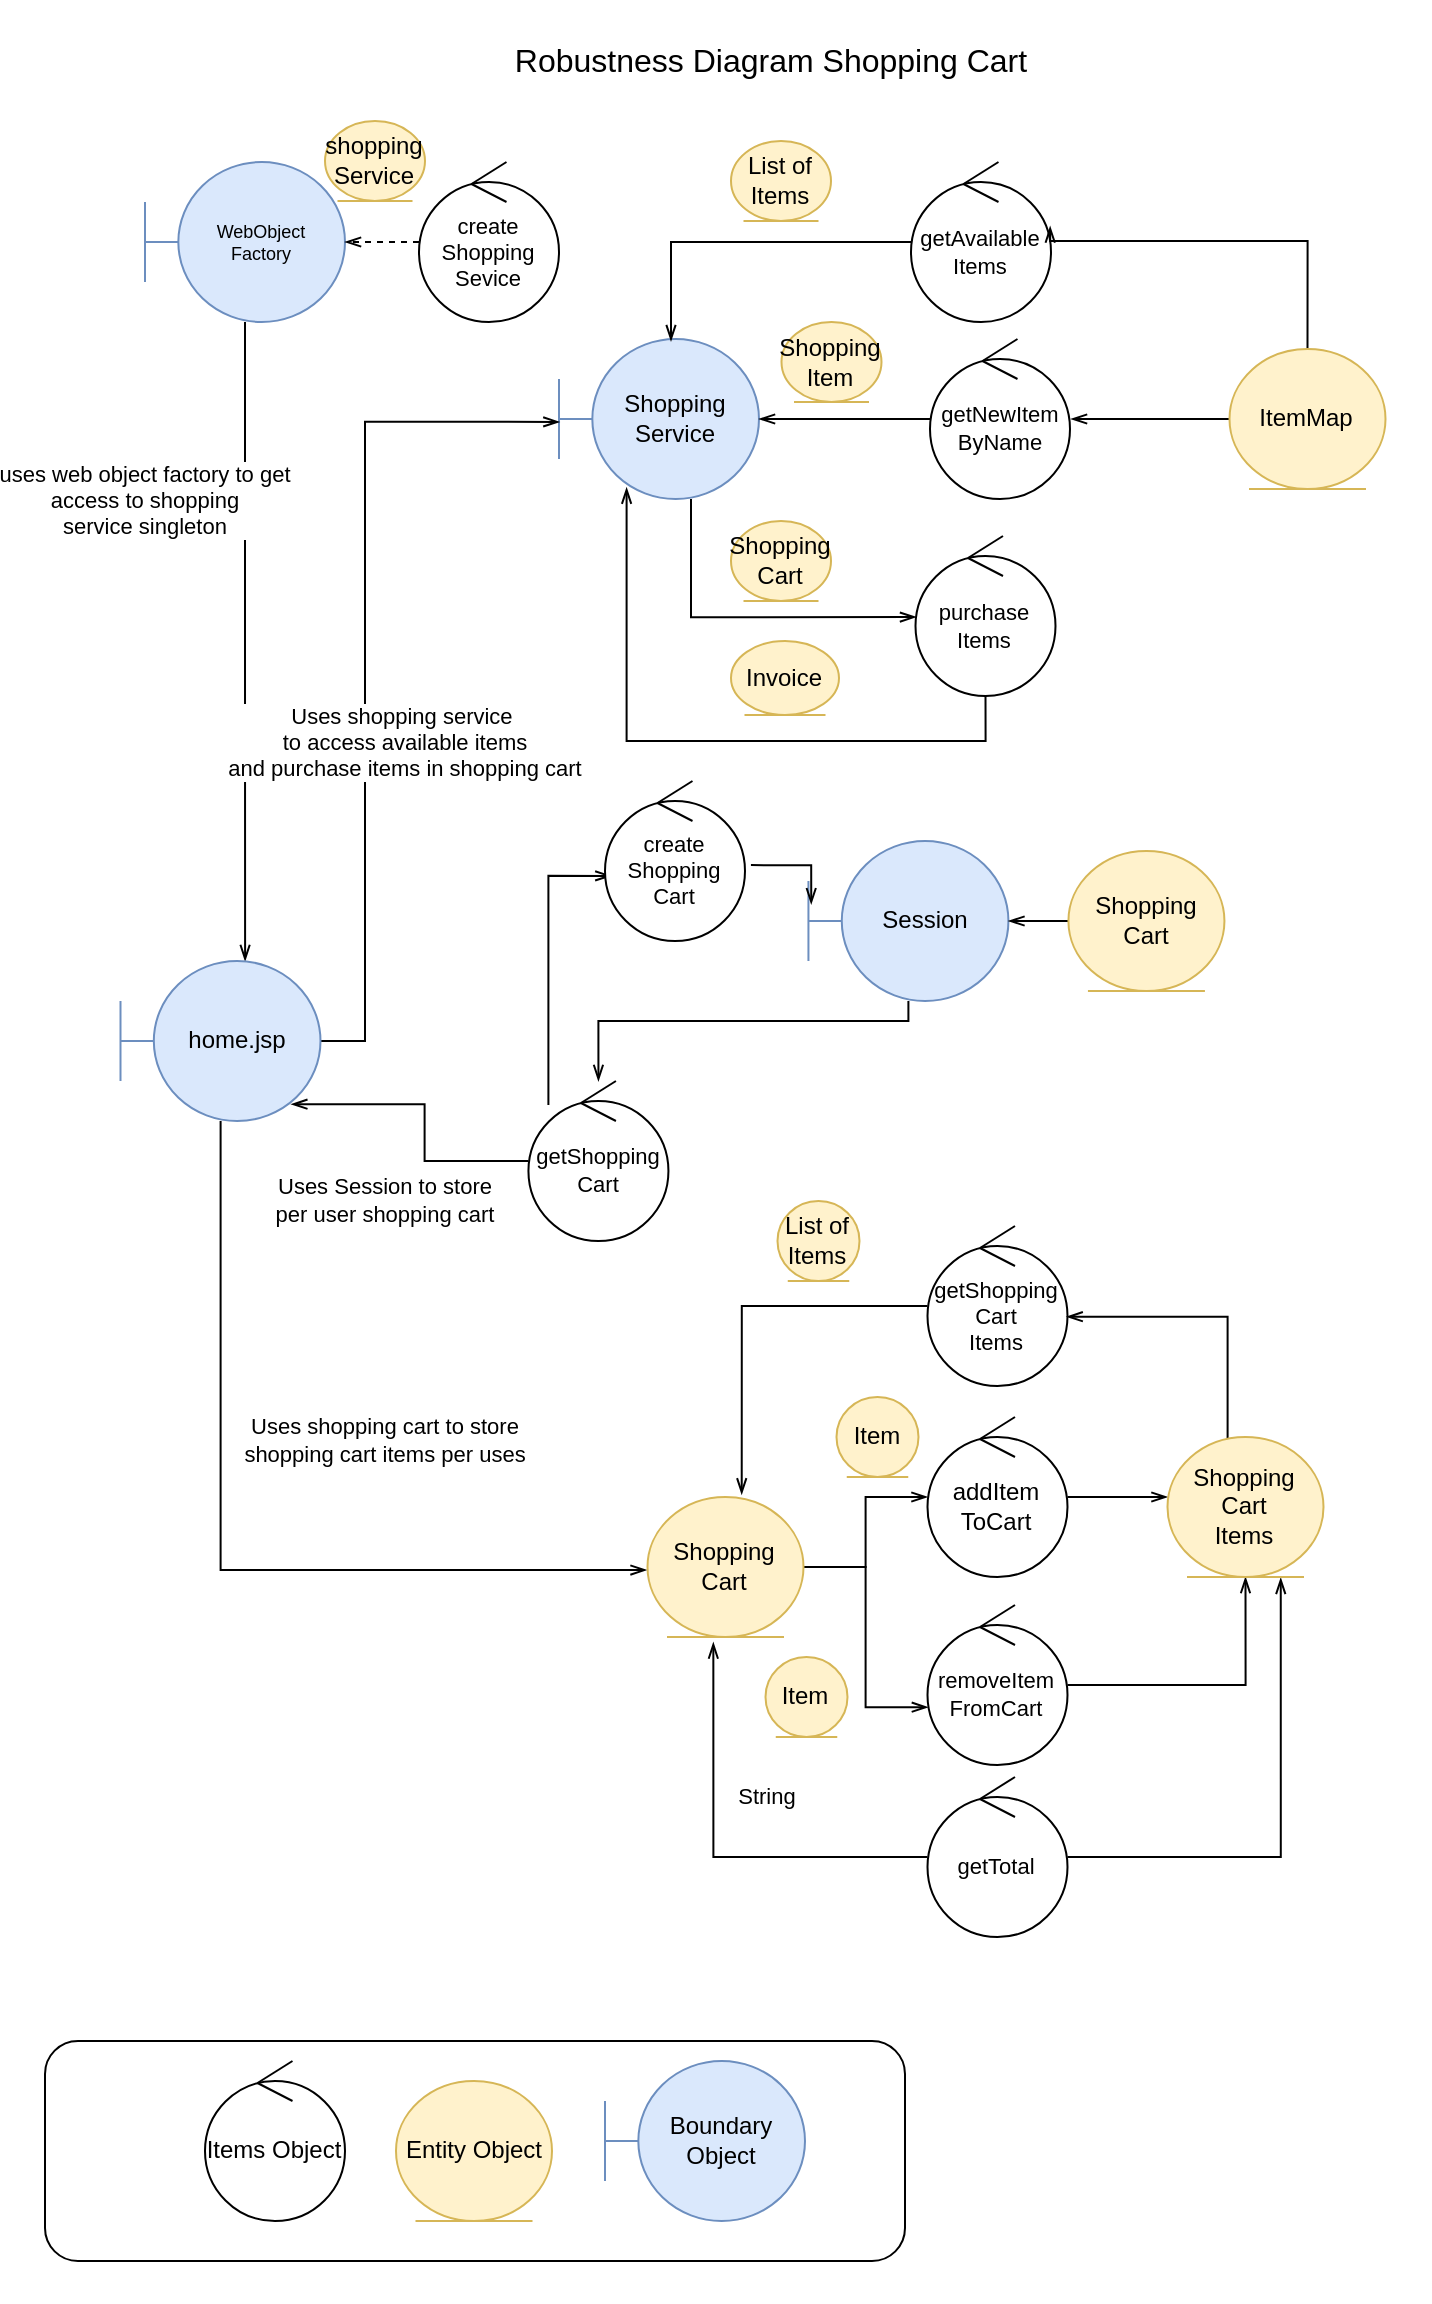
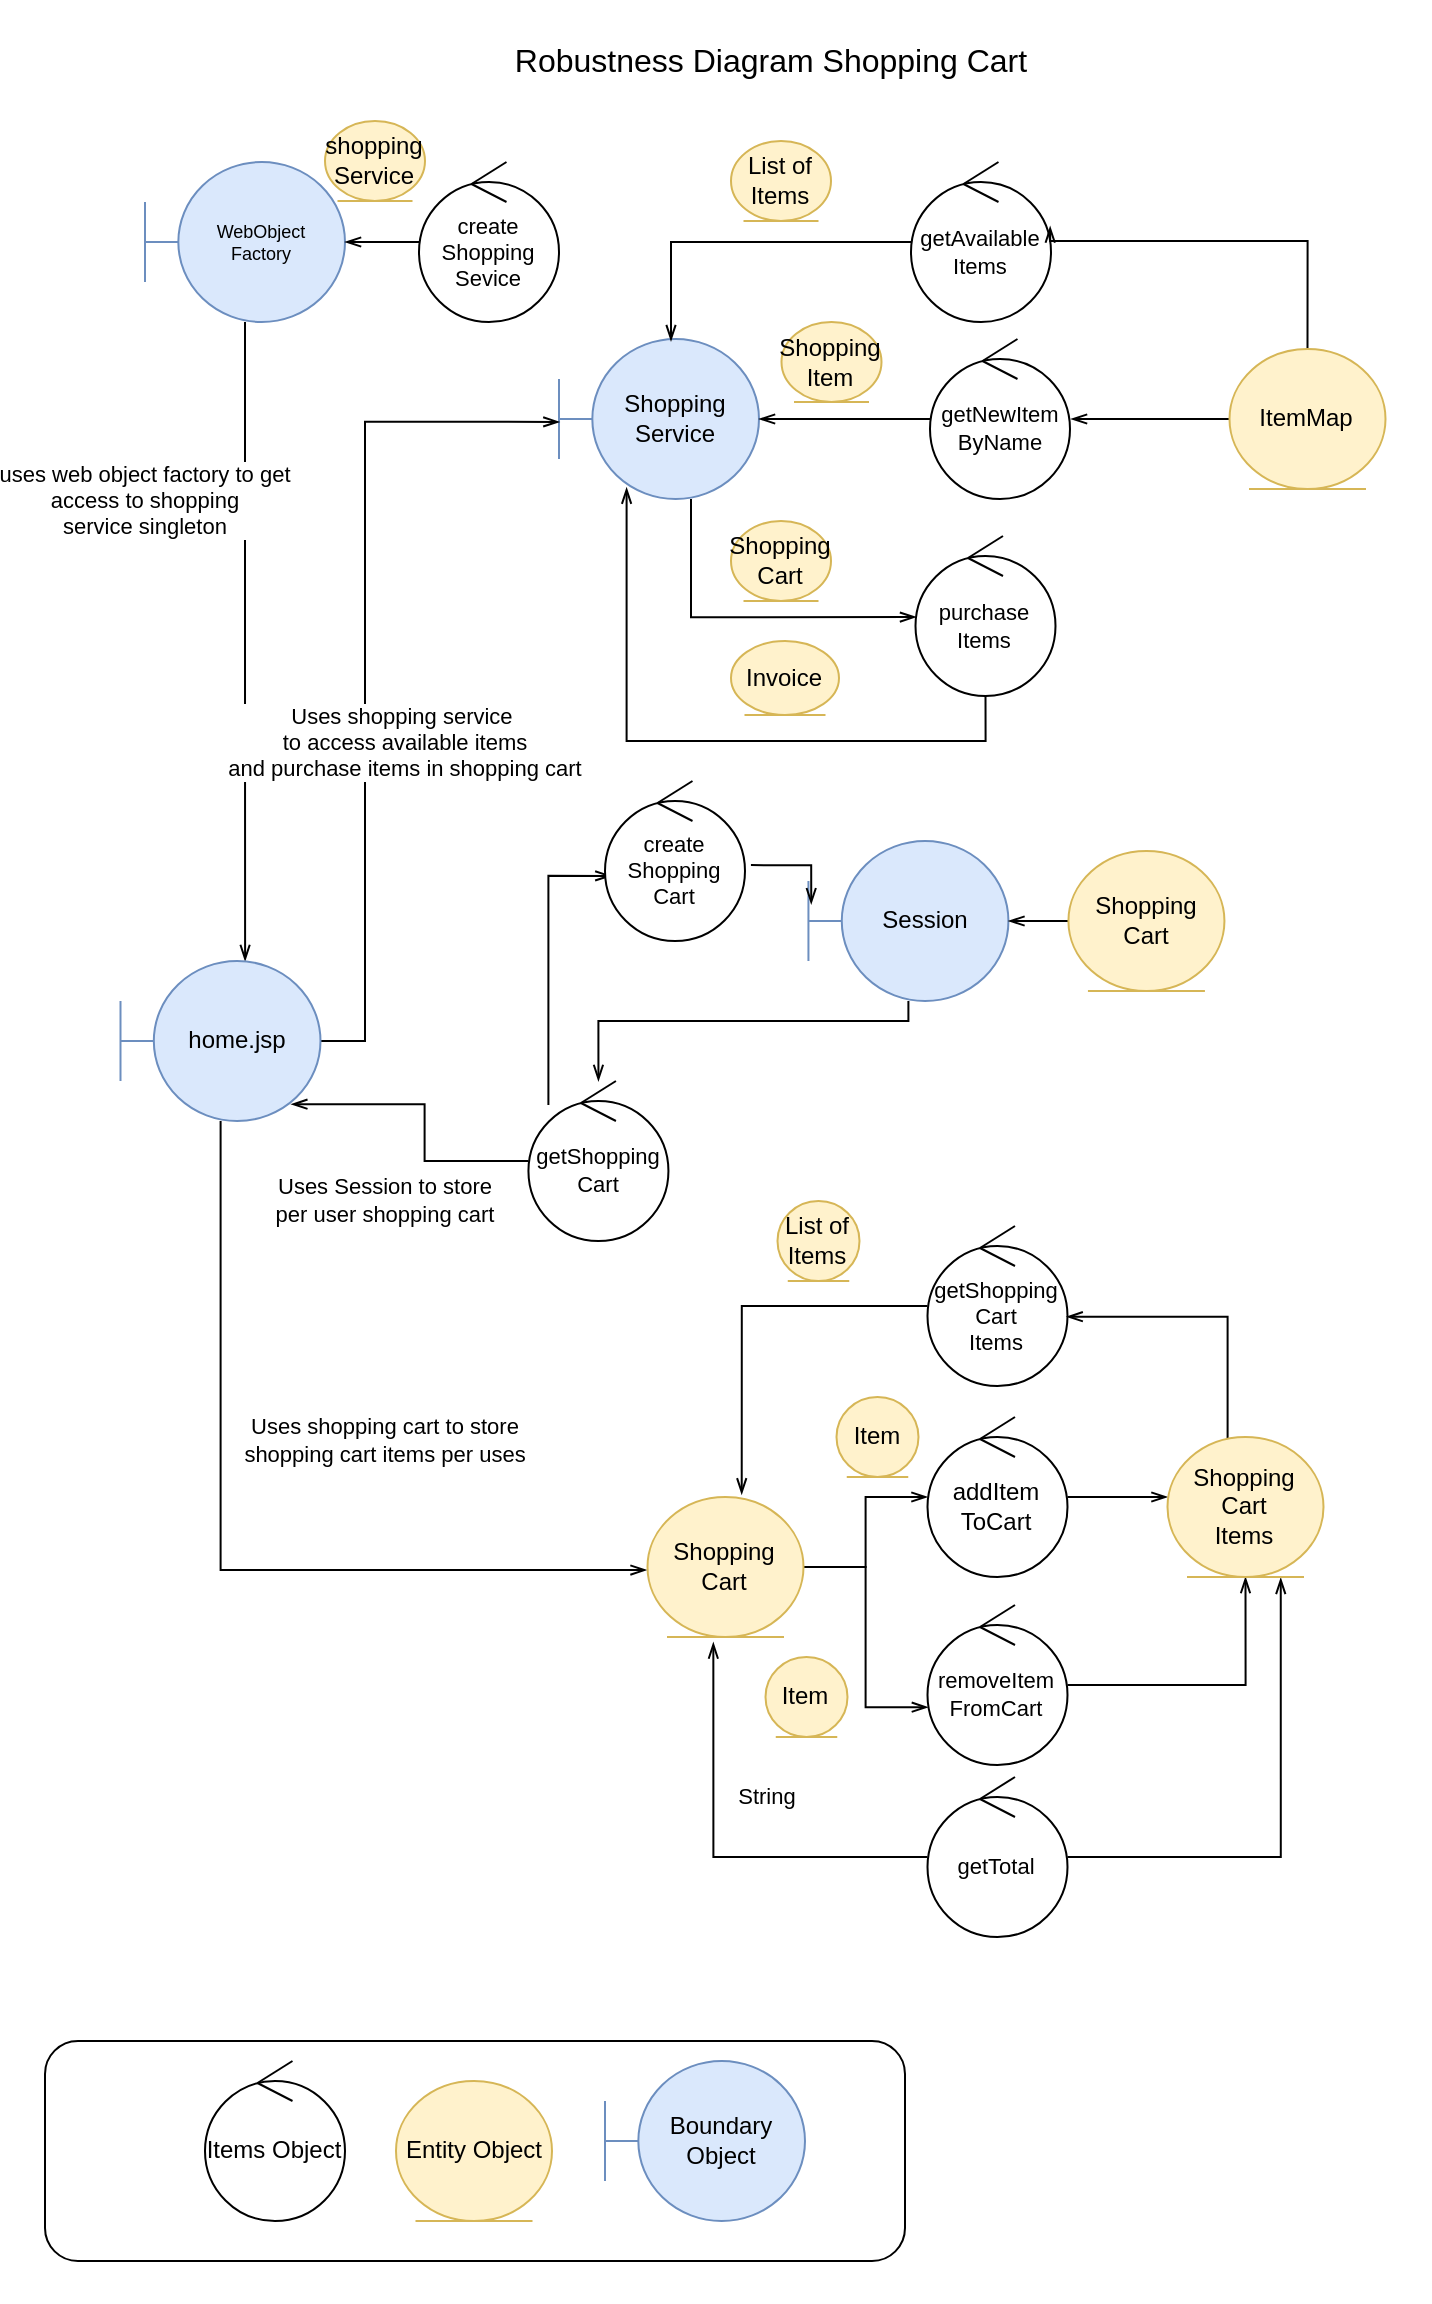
(381, 242) -> (381, 242)
